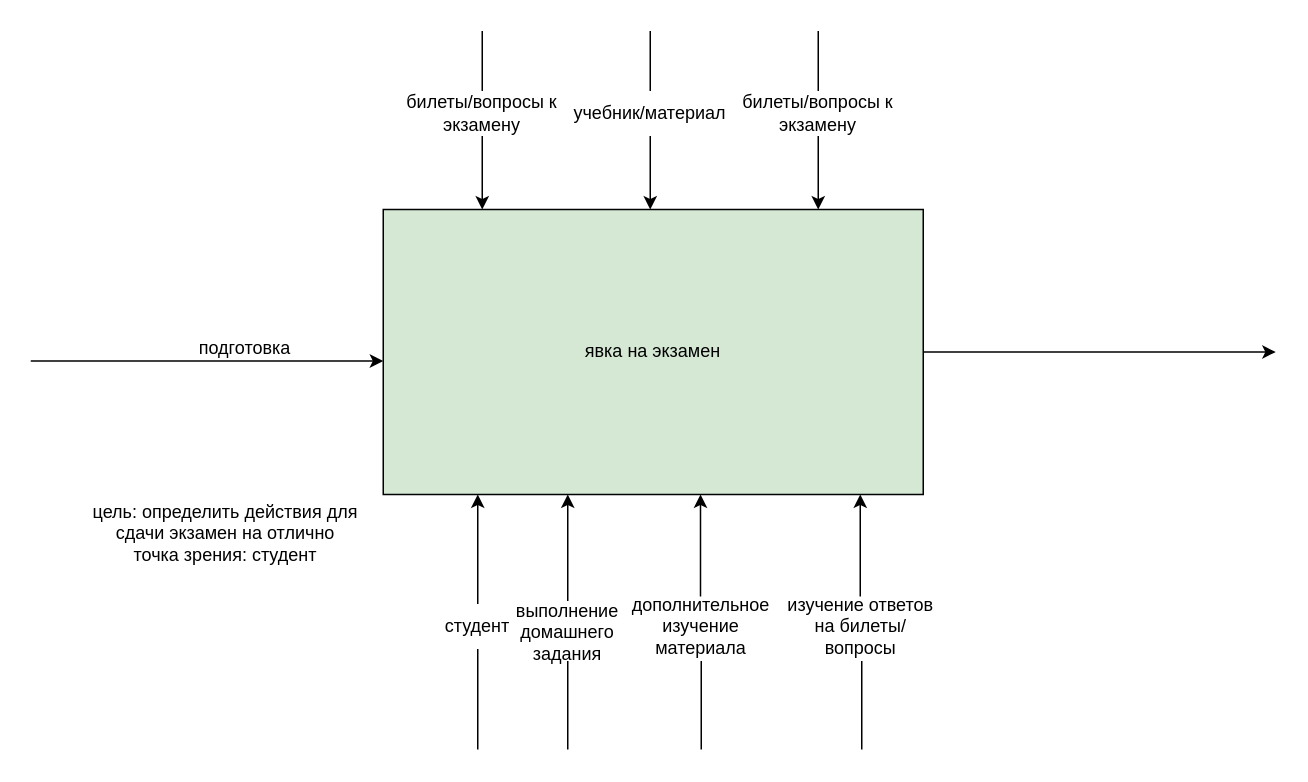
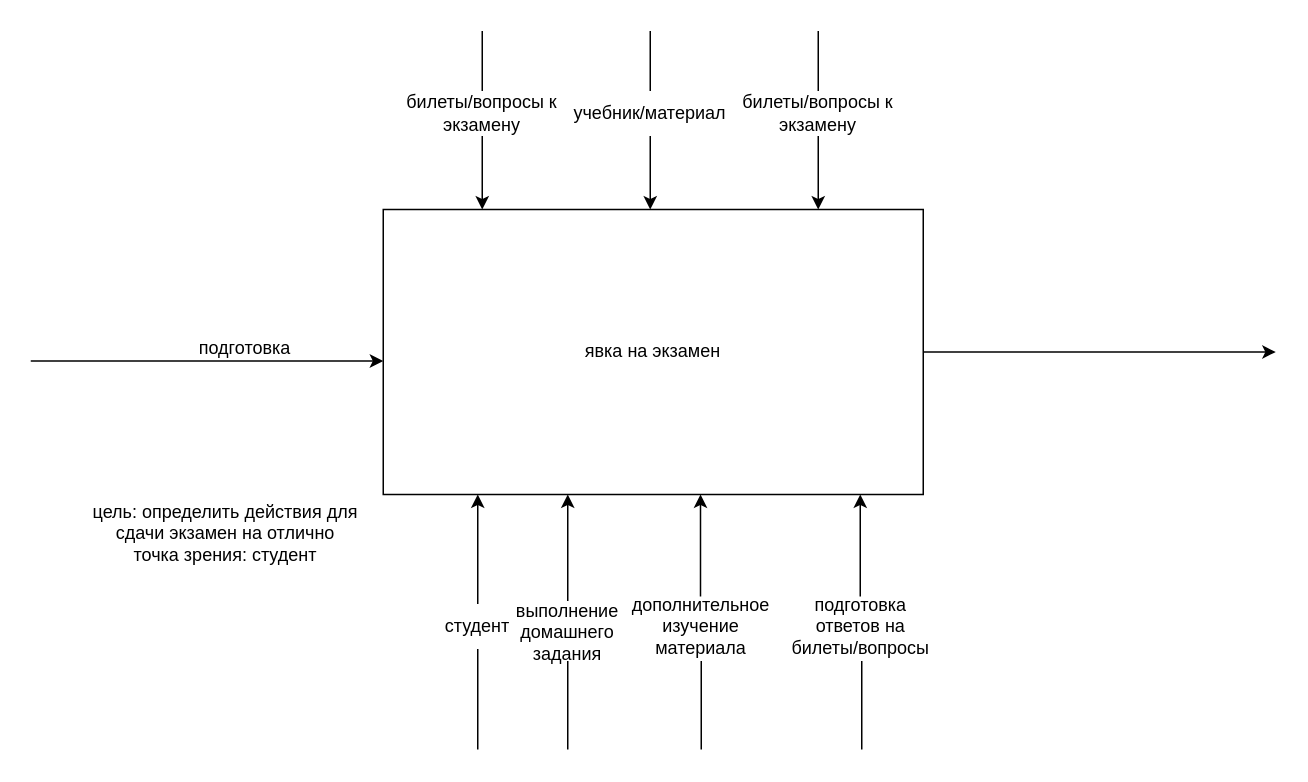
(653, 352) -> (653, 352)
(861, 626) -> (861, 626)
